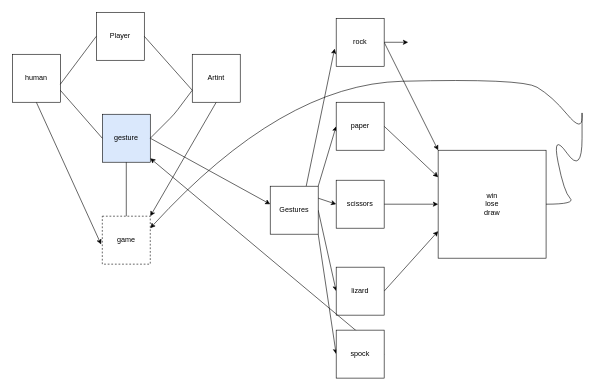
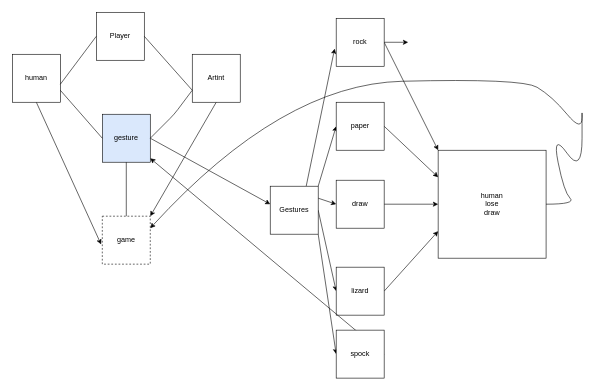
(360, 204) -> (360, 204)
(492, 204) -> (492, 204)
